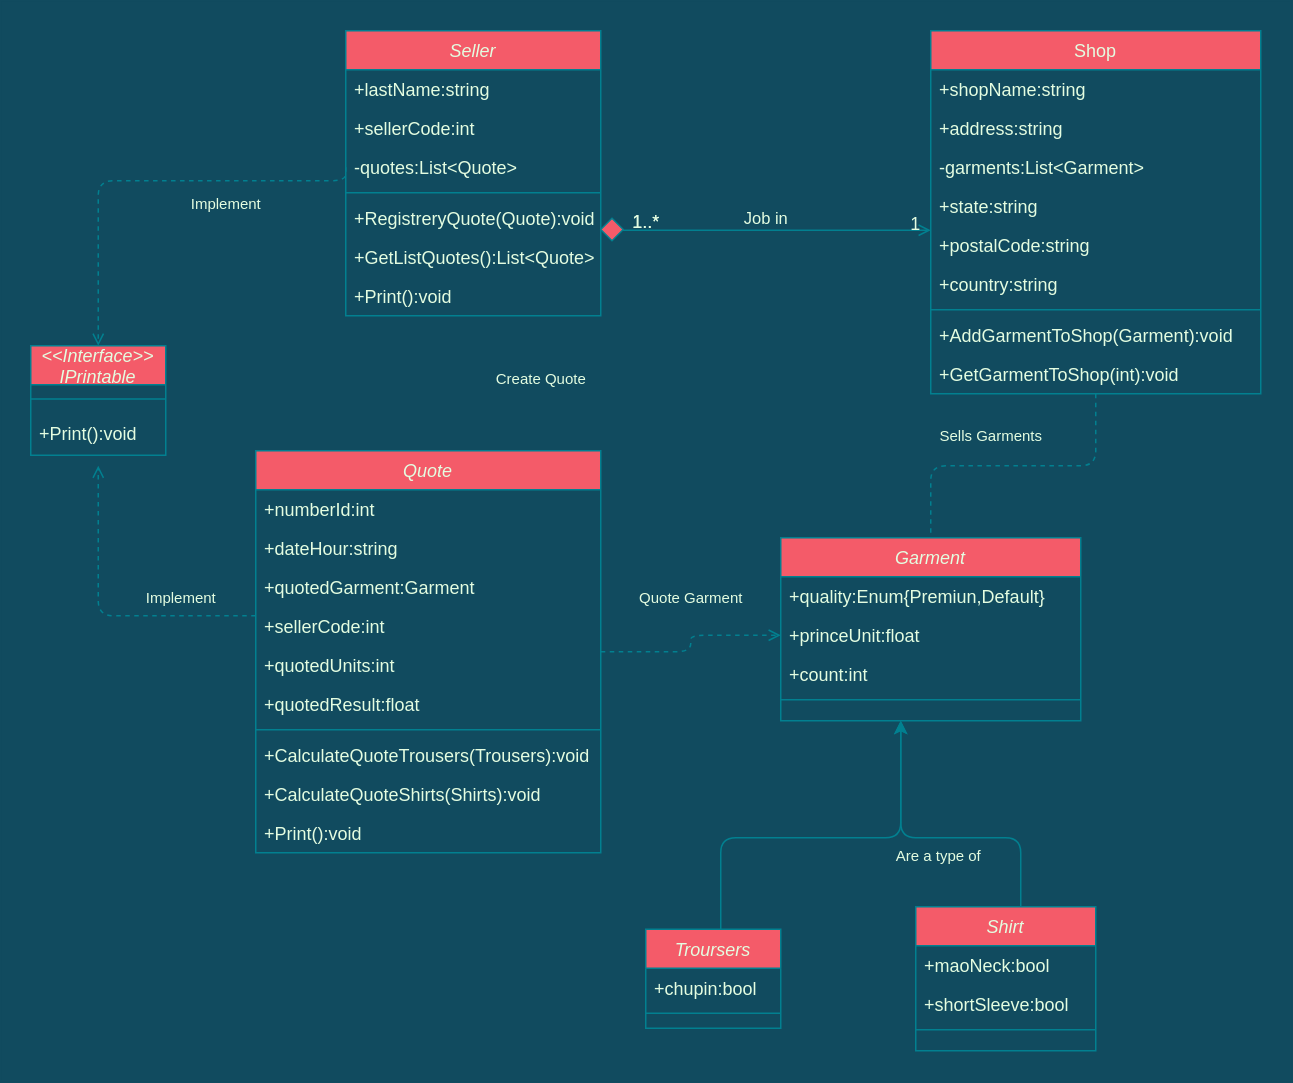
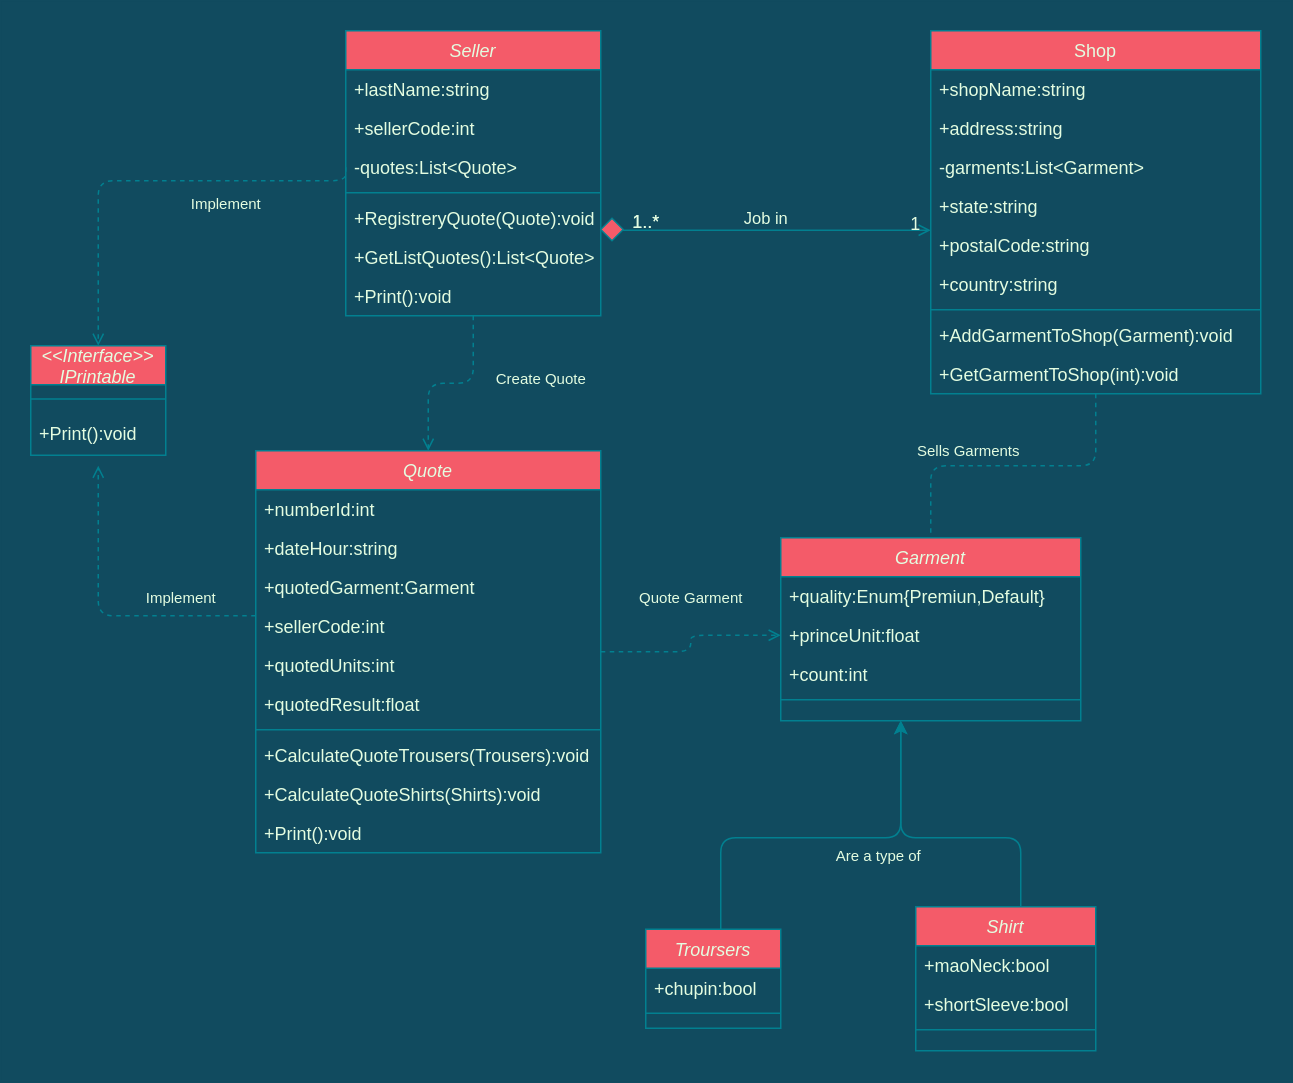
none -> (451, 383)
(991, 436) -> (968, 451)
(938, 856) -> (878, 856)
